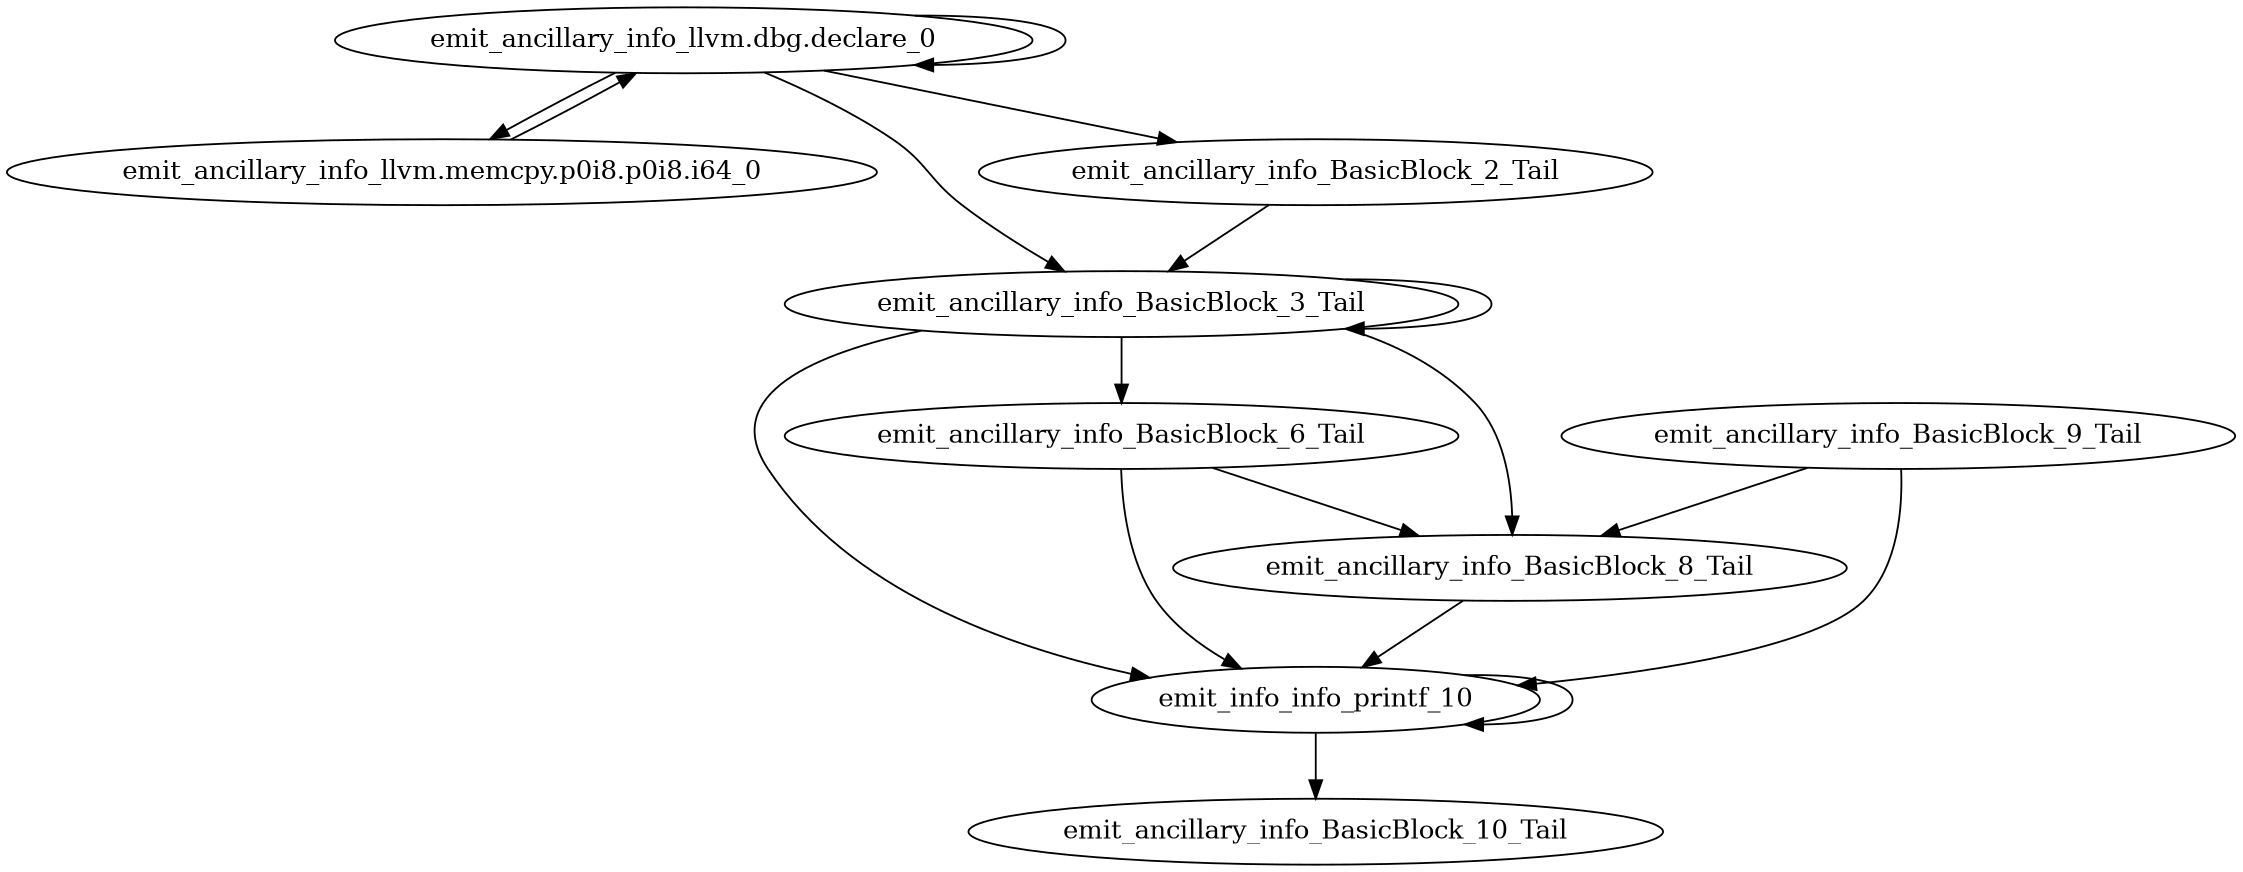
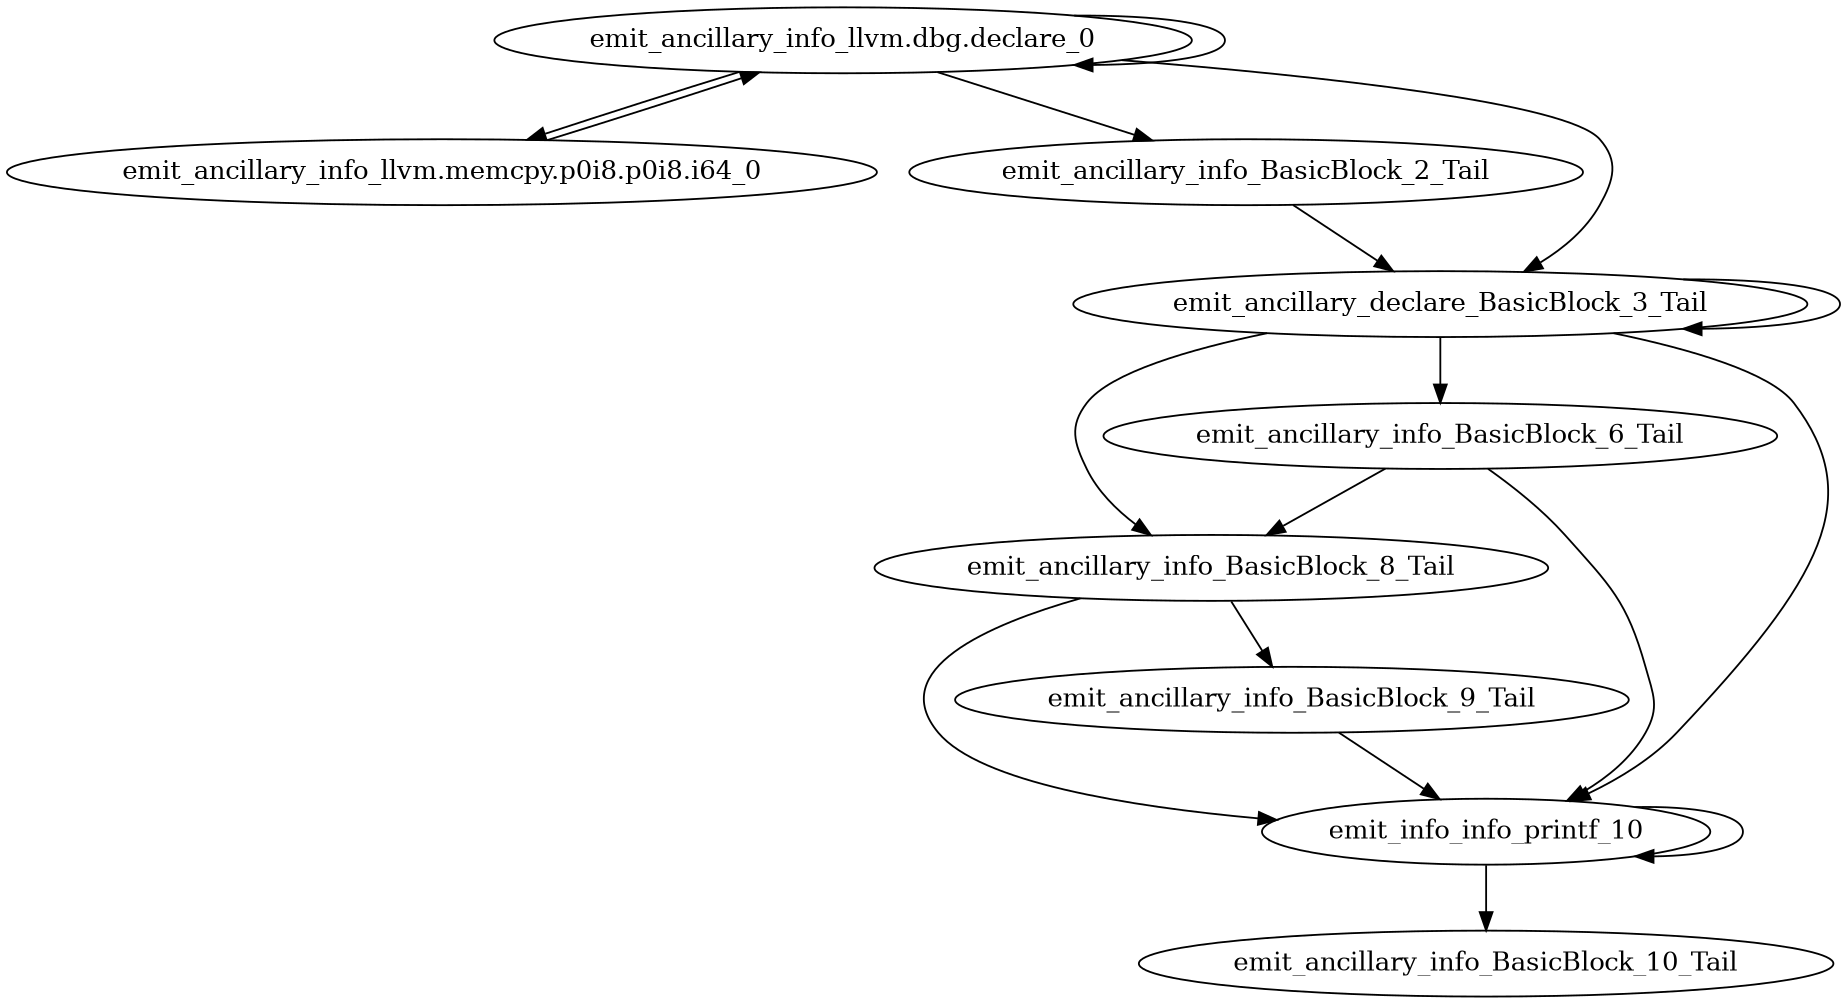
(1122, 304) -> (1440, 304)
(1713, 499) -> (1247, 626)
